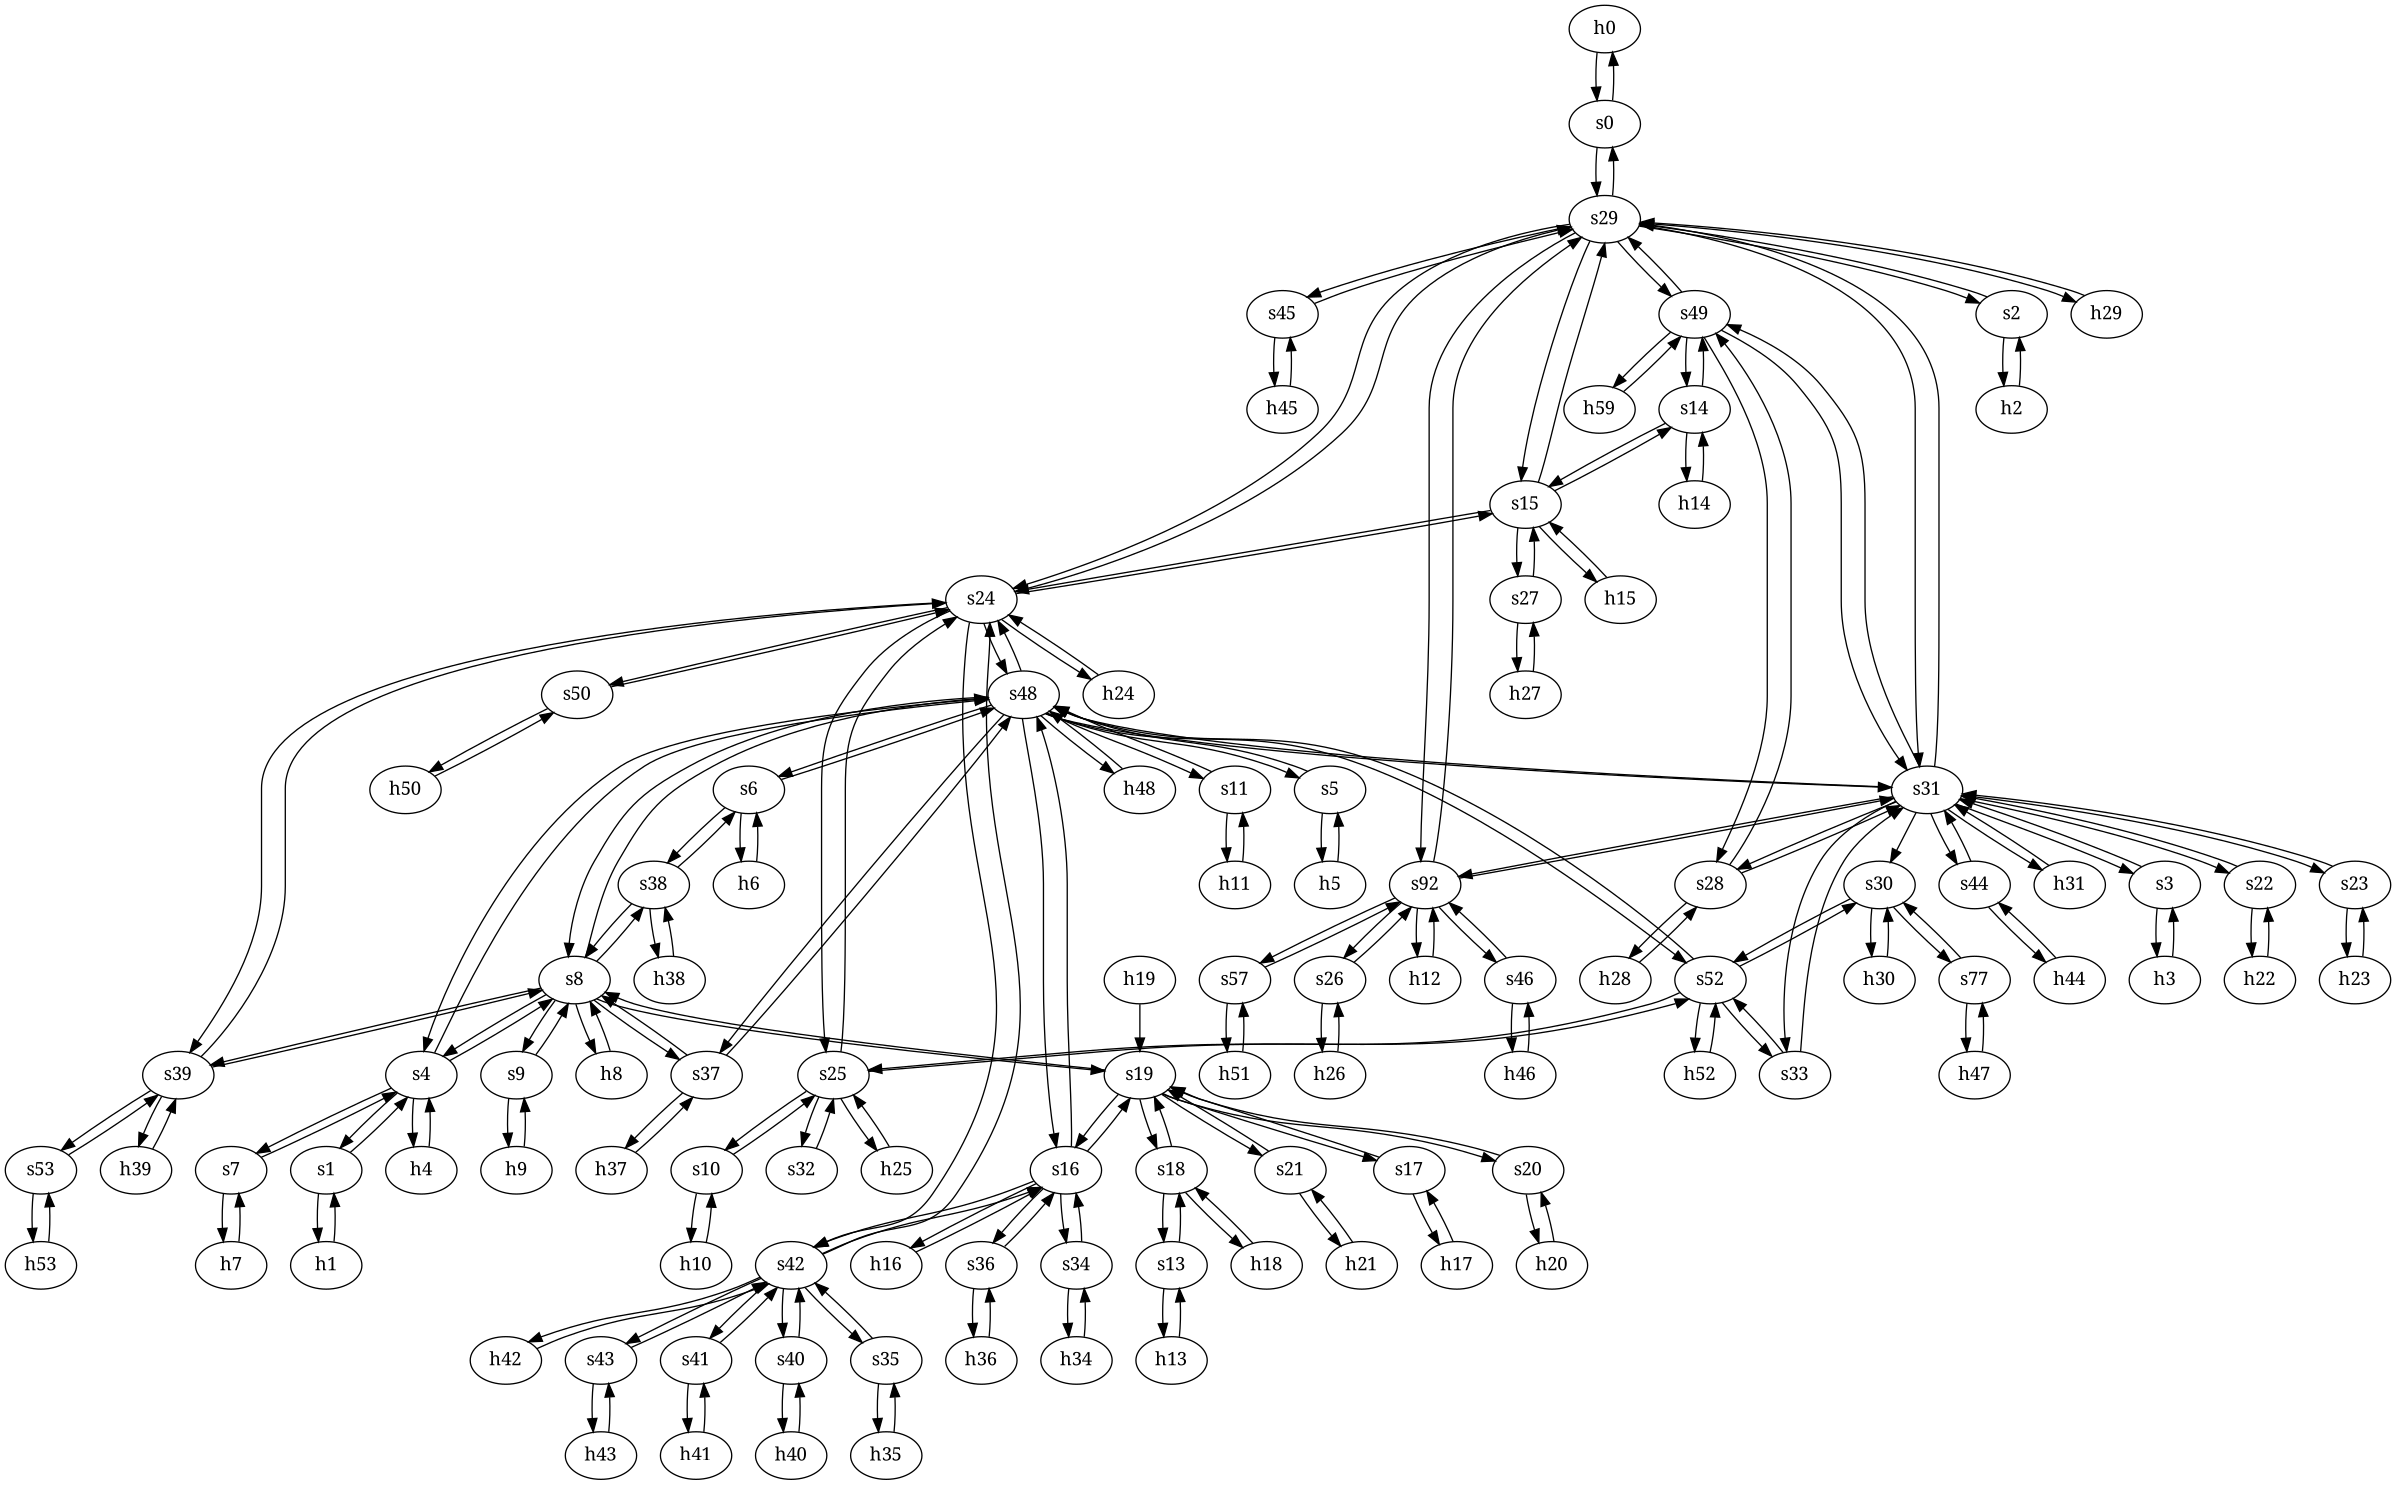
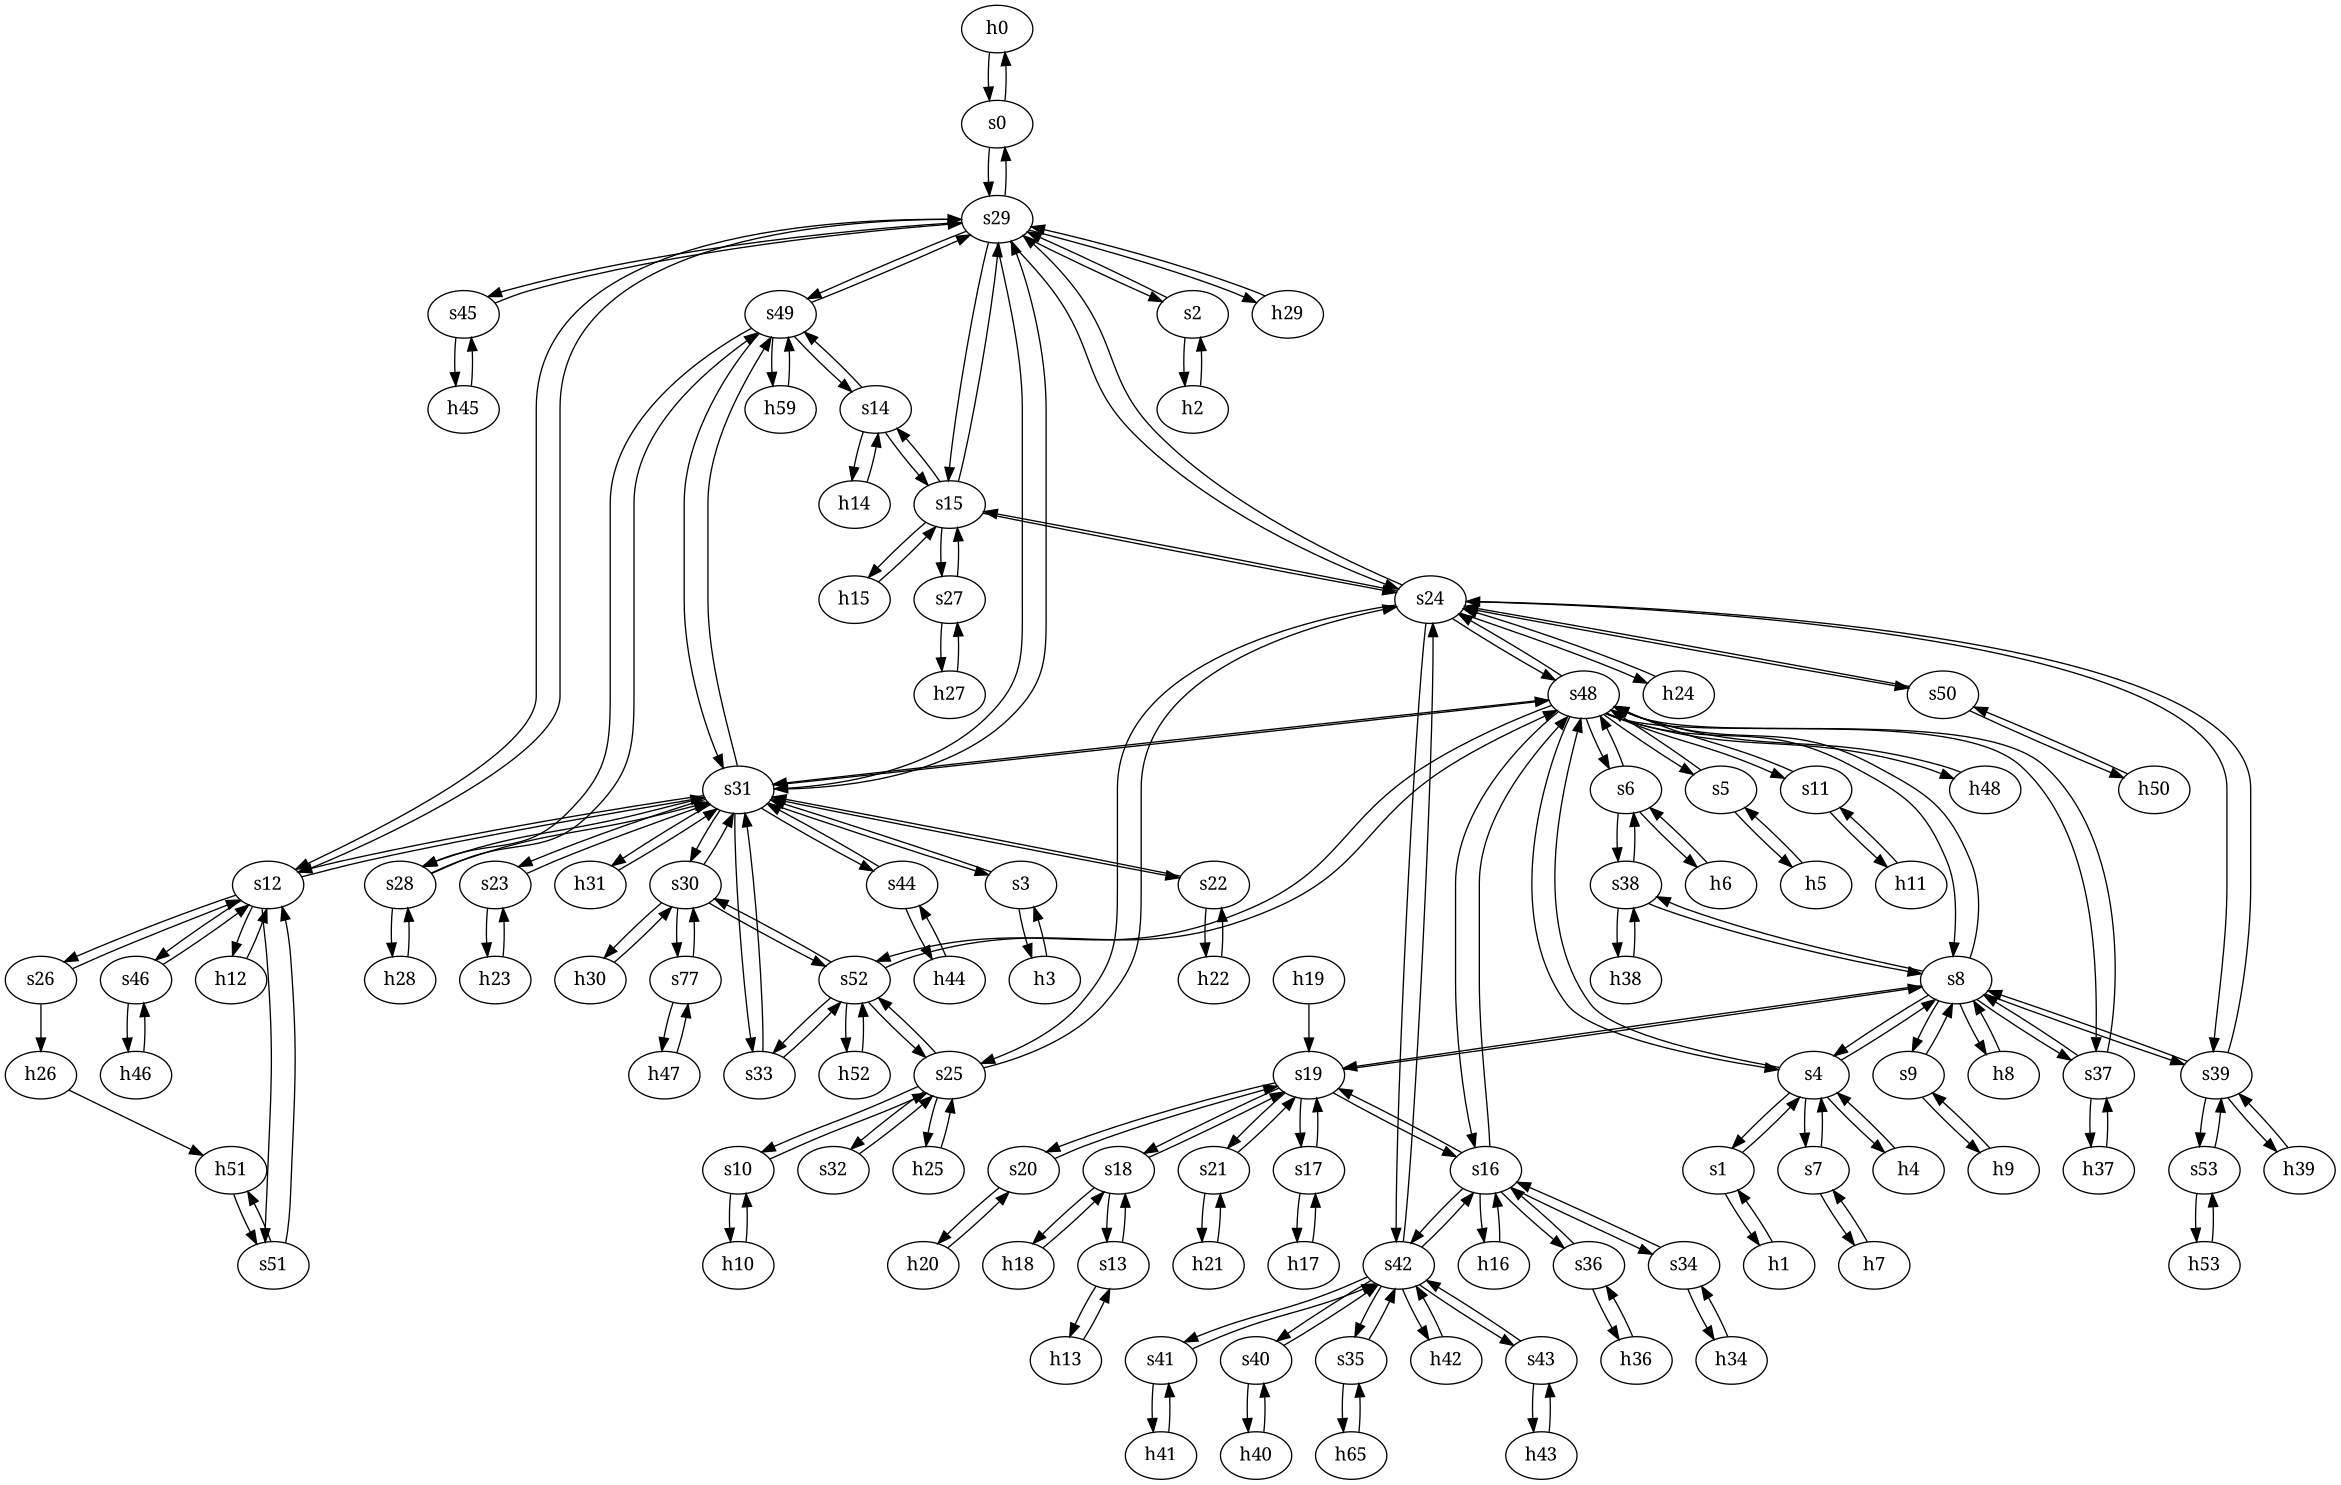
none -> (716, 845)
(1425, 885) -> (268, 885)
(1235, 980) -> (273, 1265)
(1339, 1034) -> (130, 1120)
(886, 1456) -> (1351, 1456)
